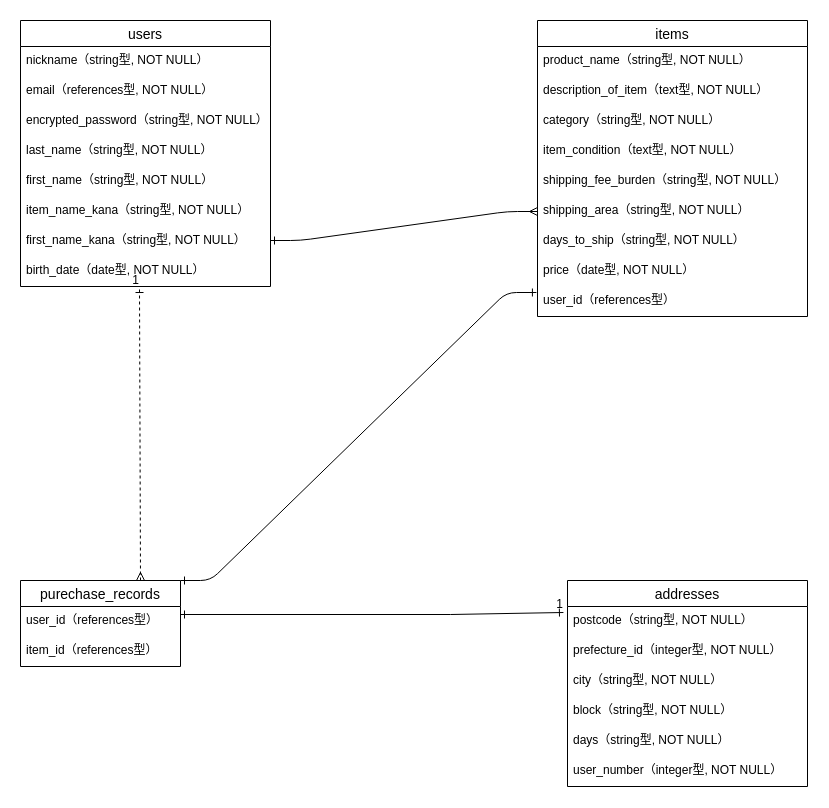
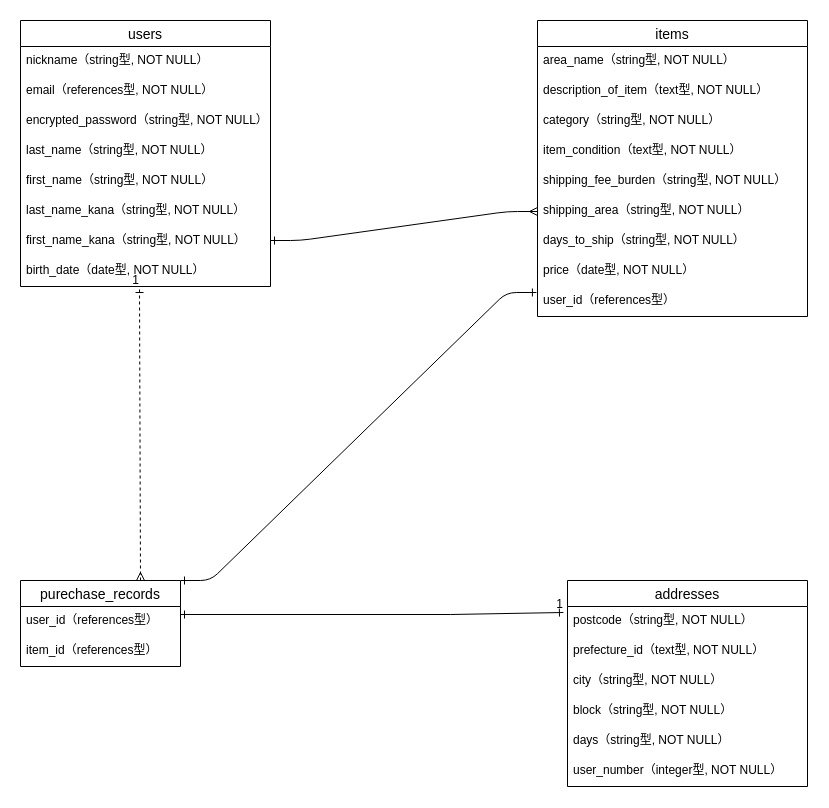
(649, 60) -> (639, 60)
(137, 210) -> (137, 210)
(684, 650) -> (675, 650)
